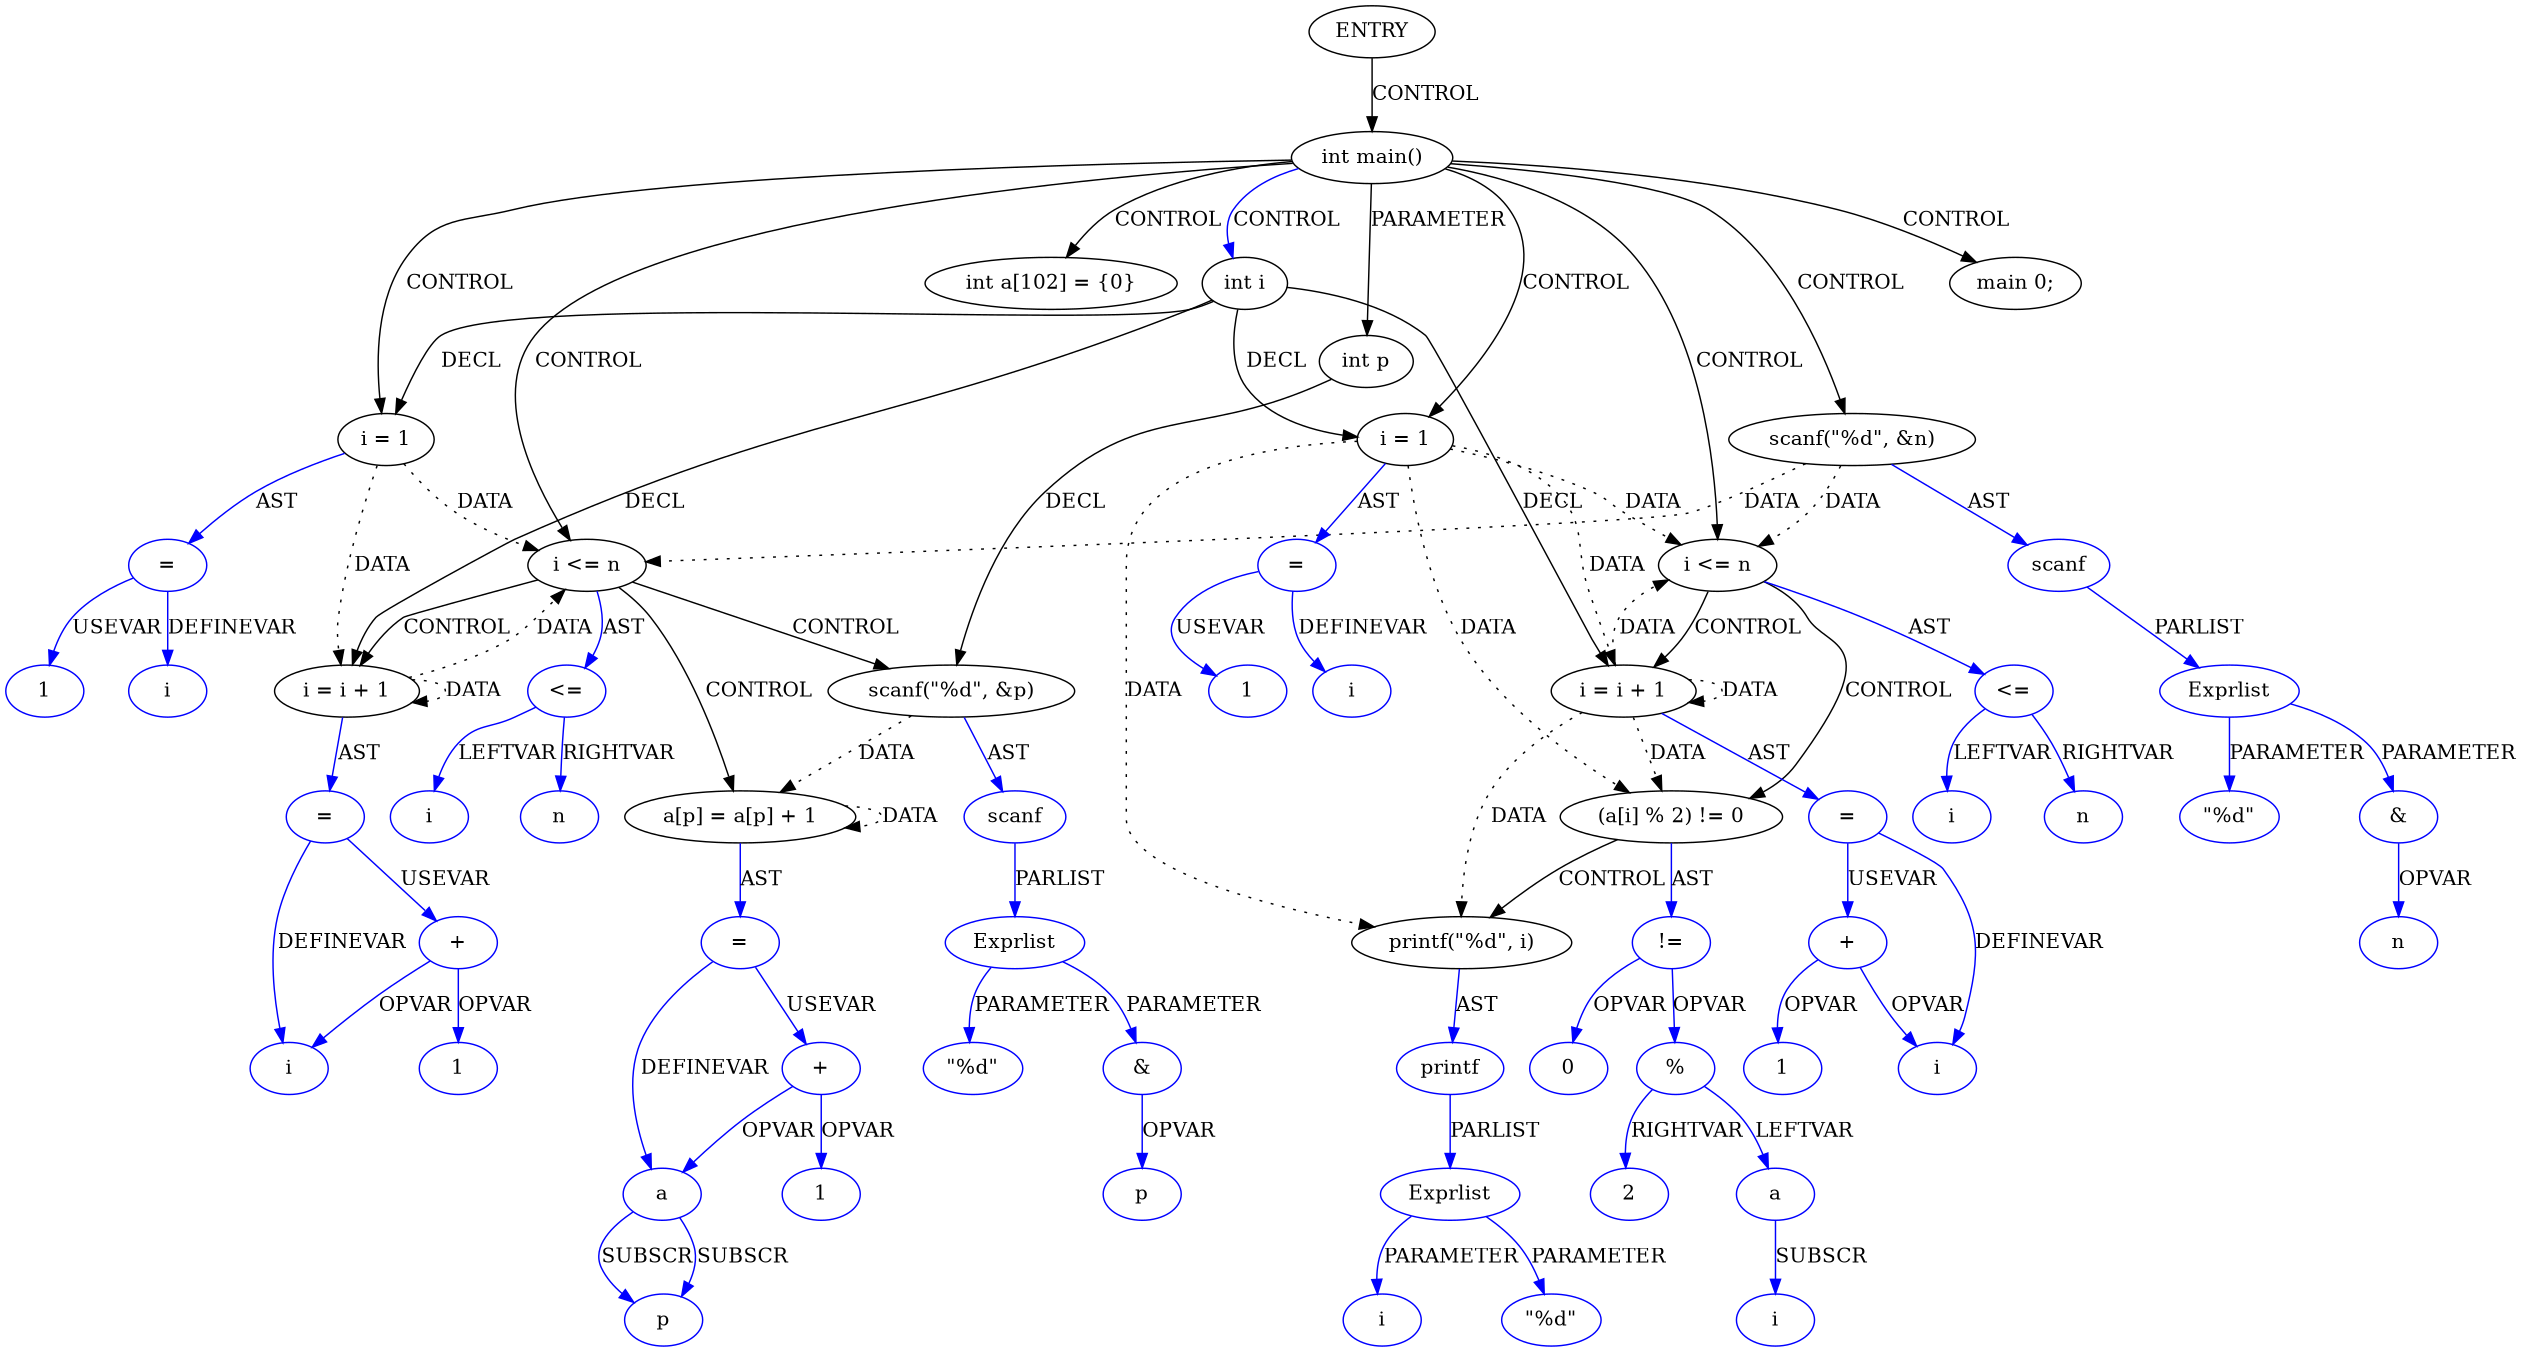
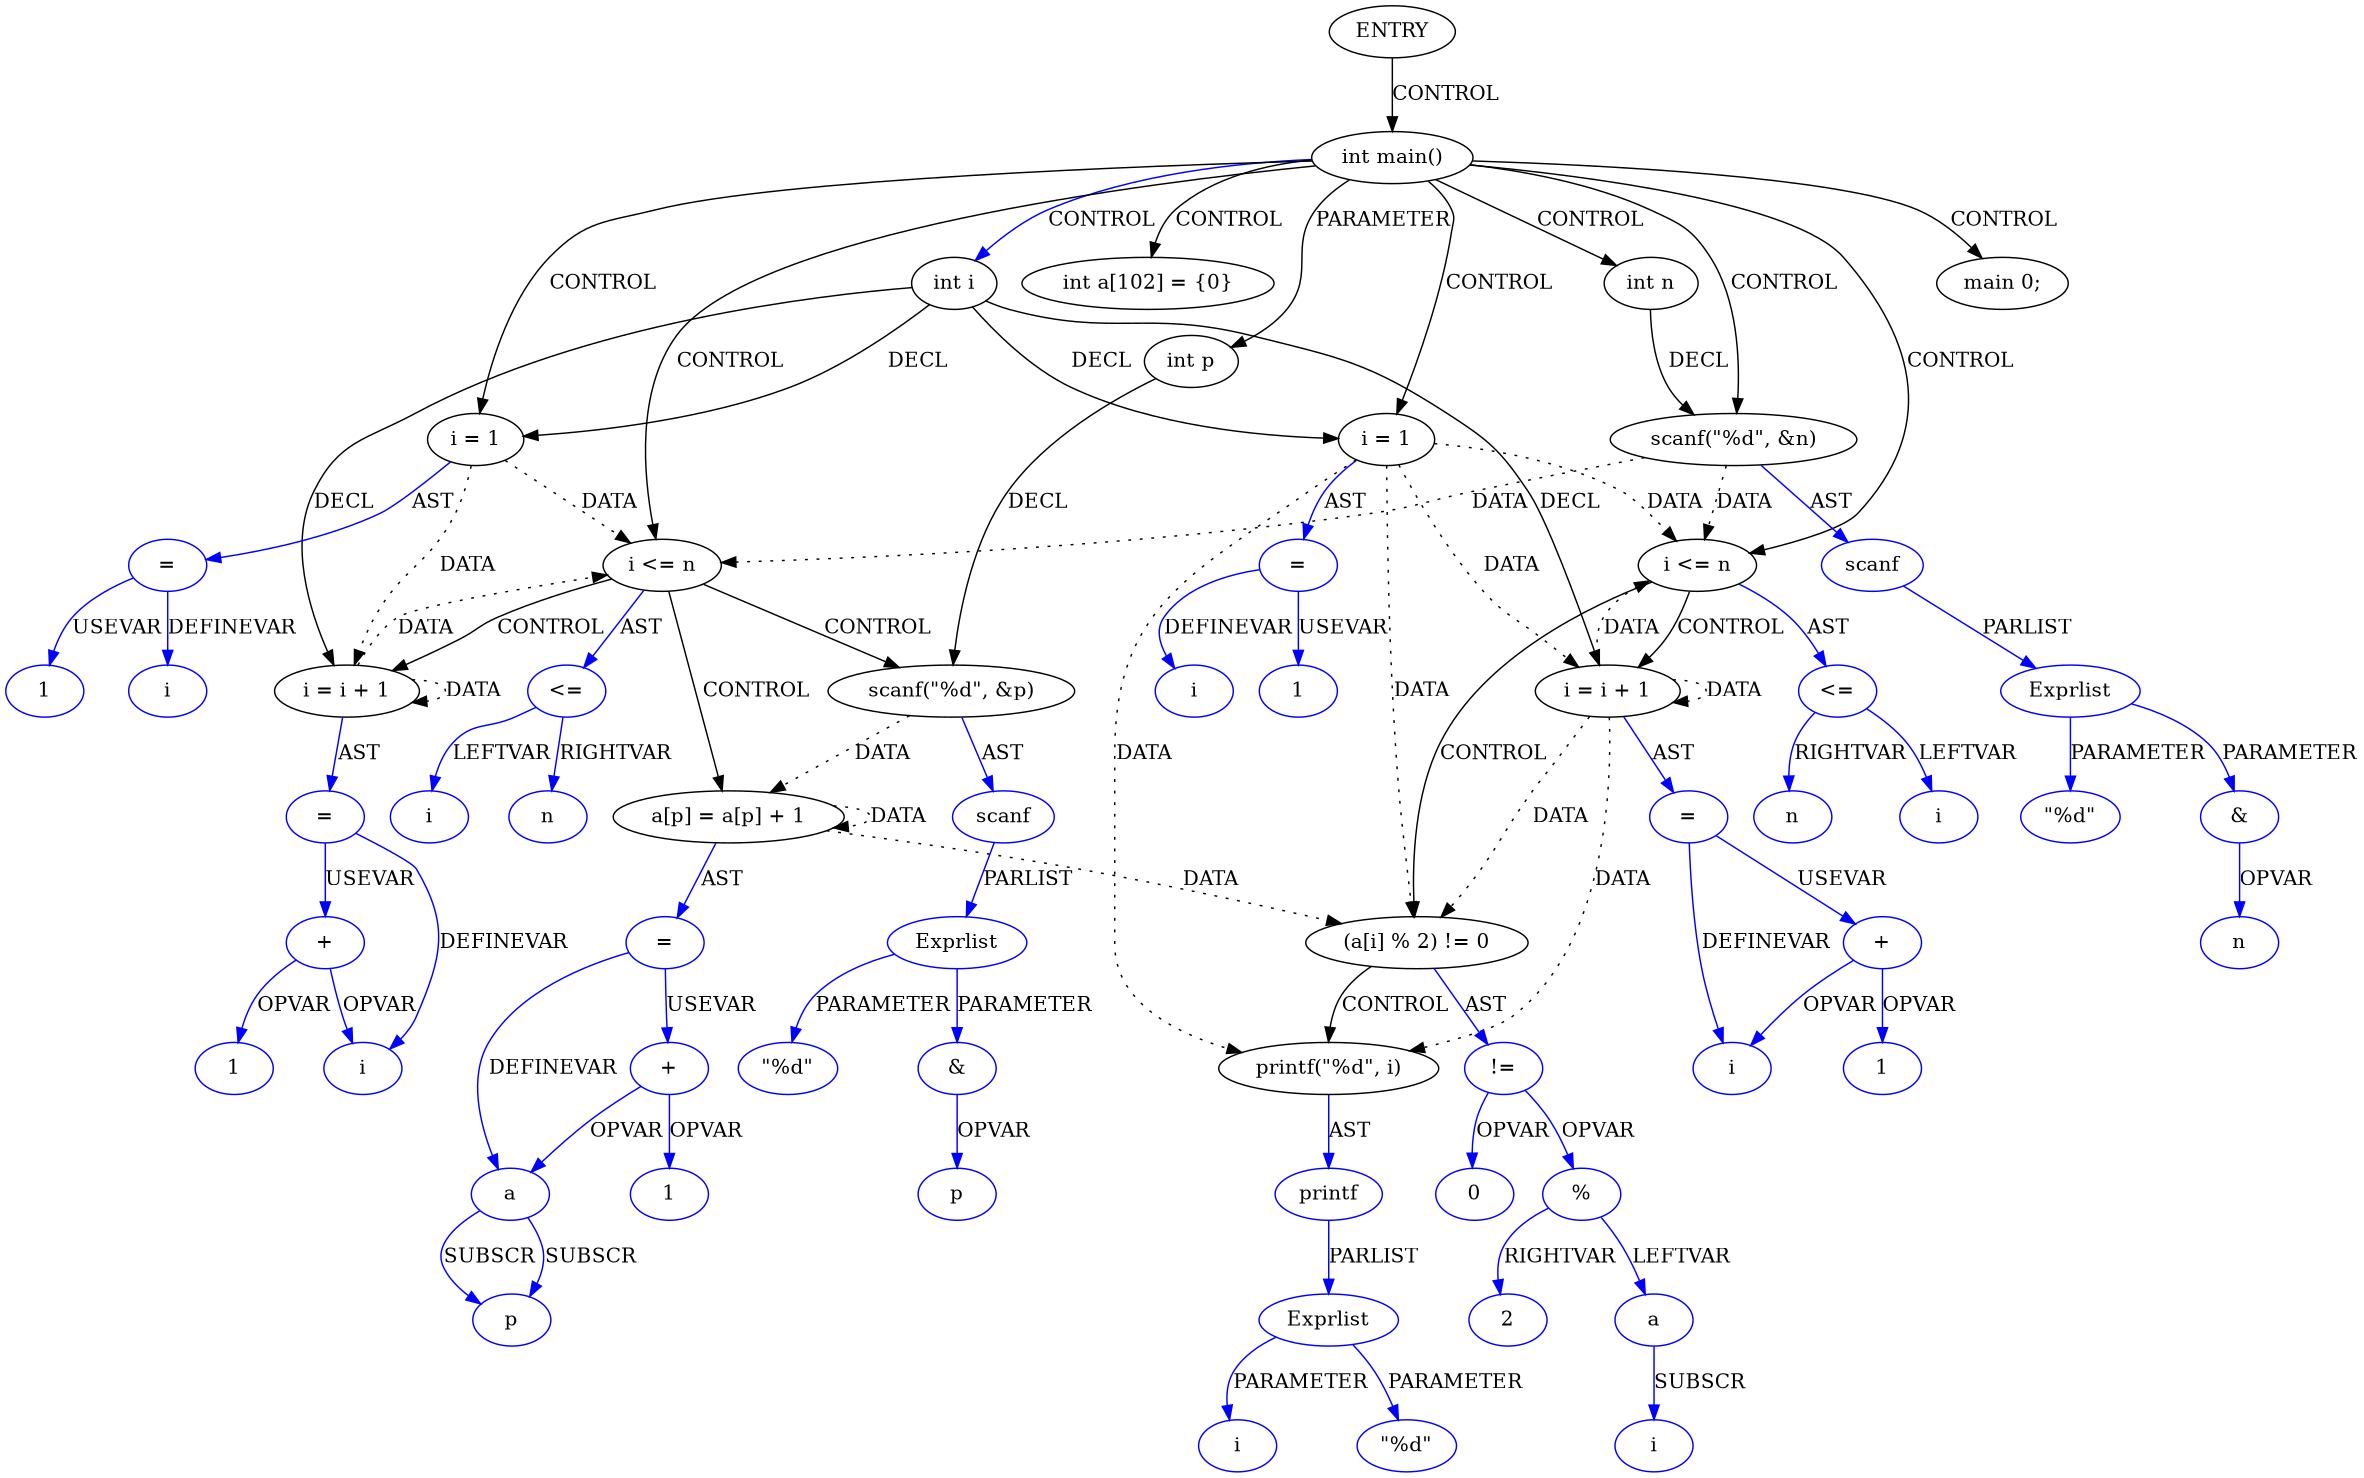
none -> (1651, 283)
none -> (1078, 869)
